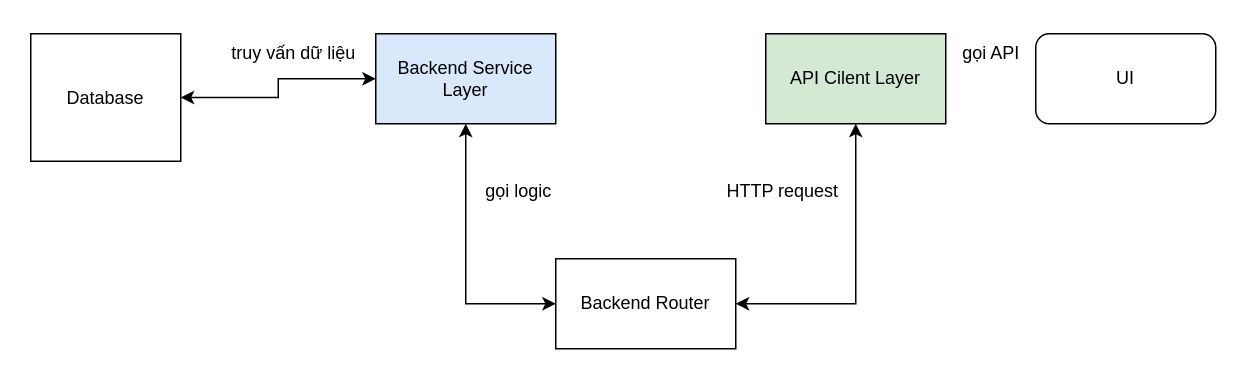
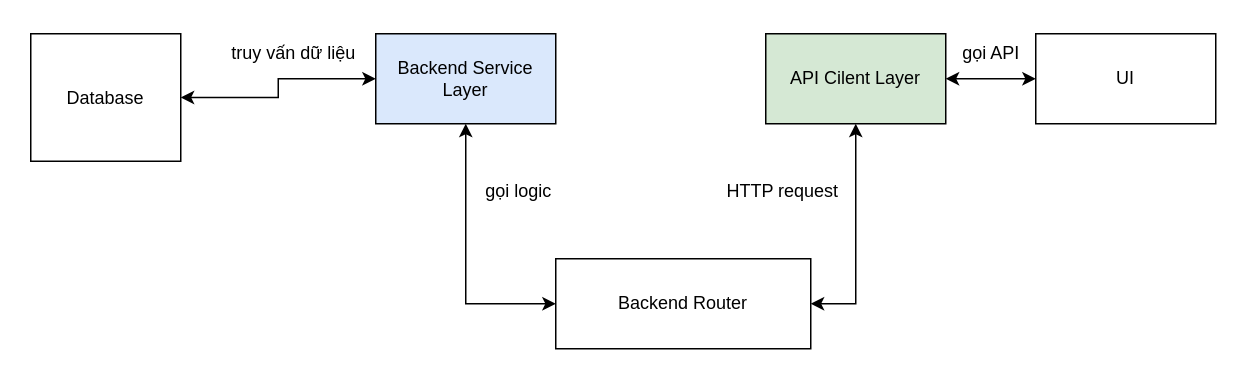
none -> (991, 79)
(1126, 79) -> (1126, 79)
(646, 304) -> (683, 304)
